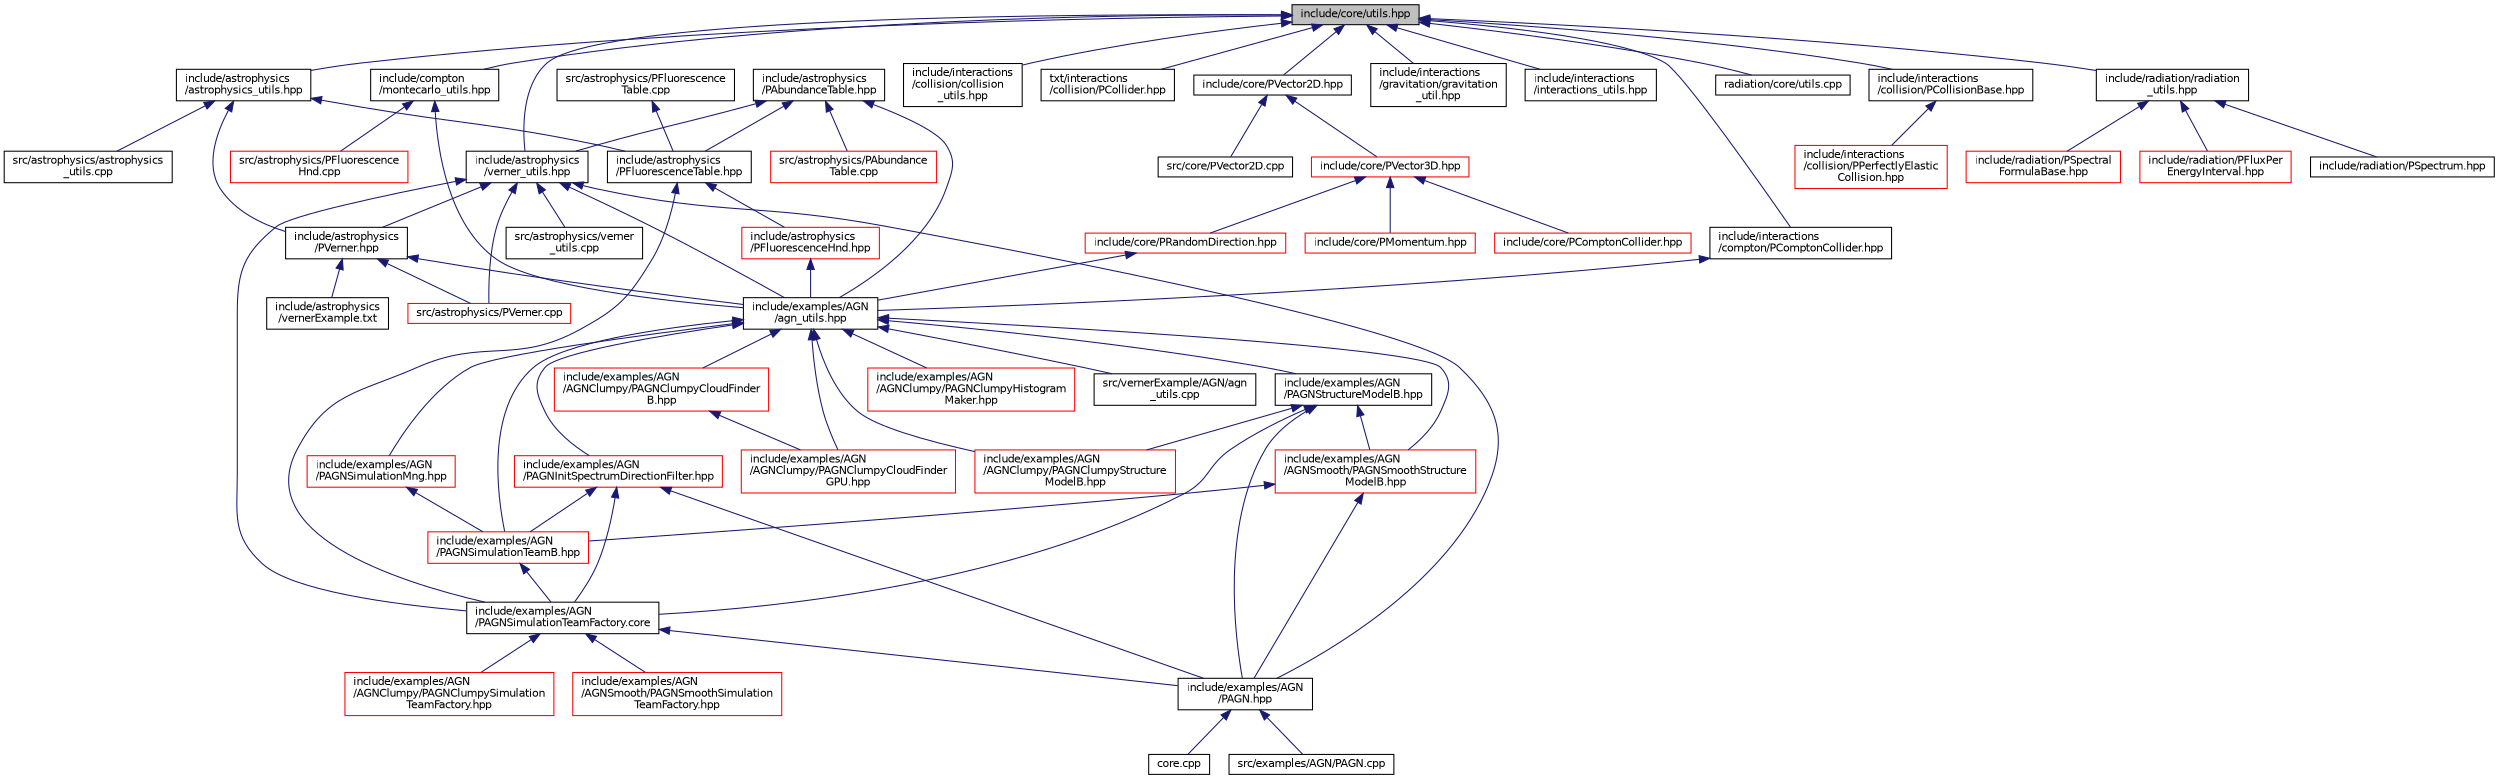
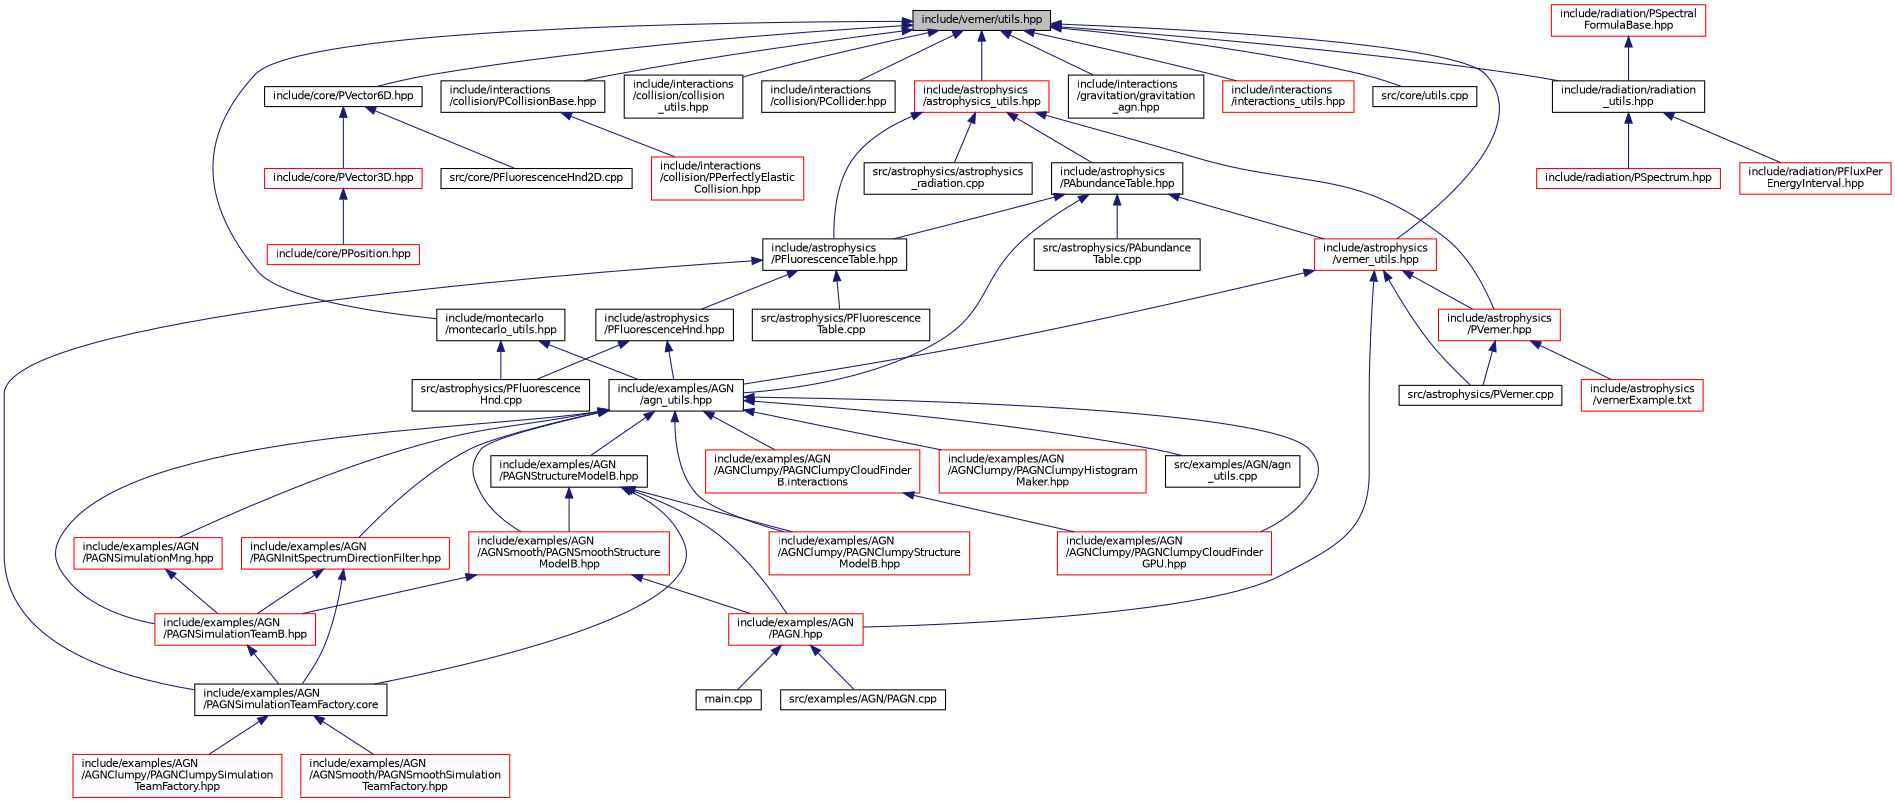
(1356, 15) -> (982, 20)
(244, 85) -> (982, 97)
(435, 85) -> (501, 325)
(1108, 85) -> (828, 97)
(1273, 85) -> (343, 97)
(1438, 85) -> (1136, 97)
(1591, 85) -> (1288, 97)
(1783, 85) -> (1425, 97)
(2103, 129) -> (1629, 64)
(666, 134) -> (838, 295)
none -> (1054, 140)
(88, 167) -> (948, 178)
(319, 167) -> (501, 395)
(527, 167) -> (1375, 255)
(854, 167) -> (1117, 255)
(1225, 167) -> (537, 178)
(2402, 167) -> (1629, 178)
(346, 243) -> (1499, 325)
(574, 243) -> none
(811, 243) -> (665, 325)
(1185, 243) -> none
(1390, 243) -> none
(1593, 243) -> (343, 255)
(1801, 243) -> none
(507, 273) -> none
(328, 313) -> (1642, 395)
(489, 313) -> (1480, 395)
none -> (576, 363)
(661, 390) -> (813, 471)
(1175, 390) -> (1233, 471)
(237, 406) -> none
(937, 585) -> none
(924, 658) -> none
(1245, 694) -> (796, 629)
(1179, 764) -> (729, 700)
